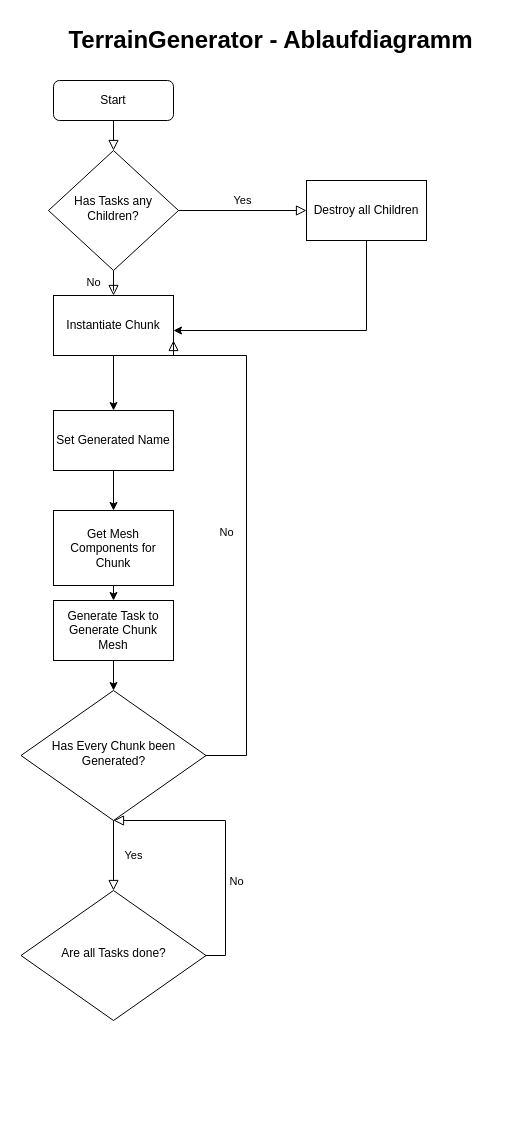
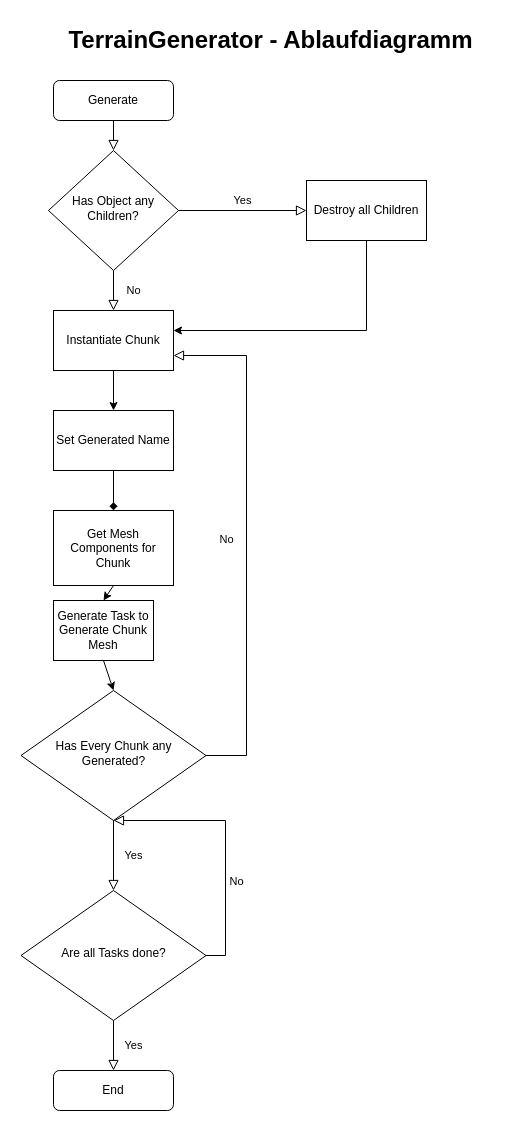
(114, 101) -> (114, 101)
(114, 209) -> (114, 209)
(114, 326) -> (114, 341)
(114, 502) -> (114, 501)
(114, 631) -> (104, 631)
(114, 754) -> (114, 754)
none -> (114, 1040)
none -> (114, 1091)
